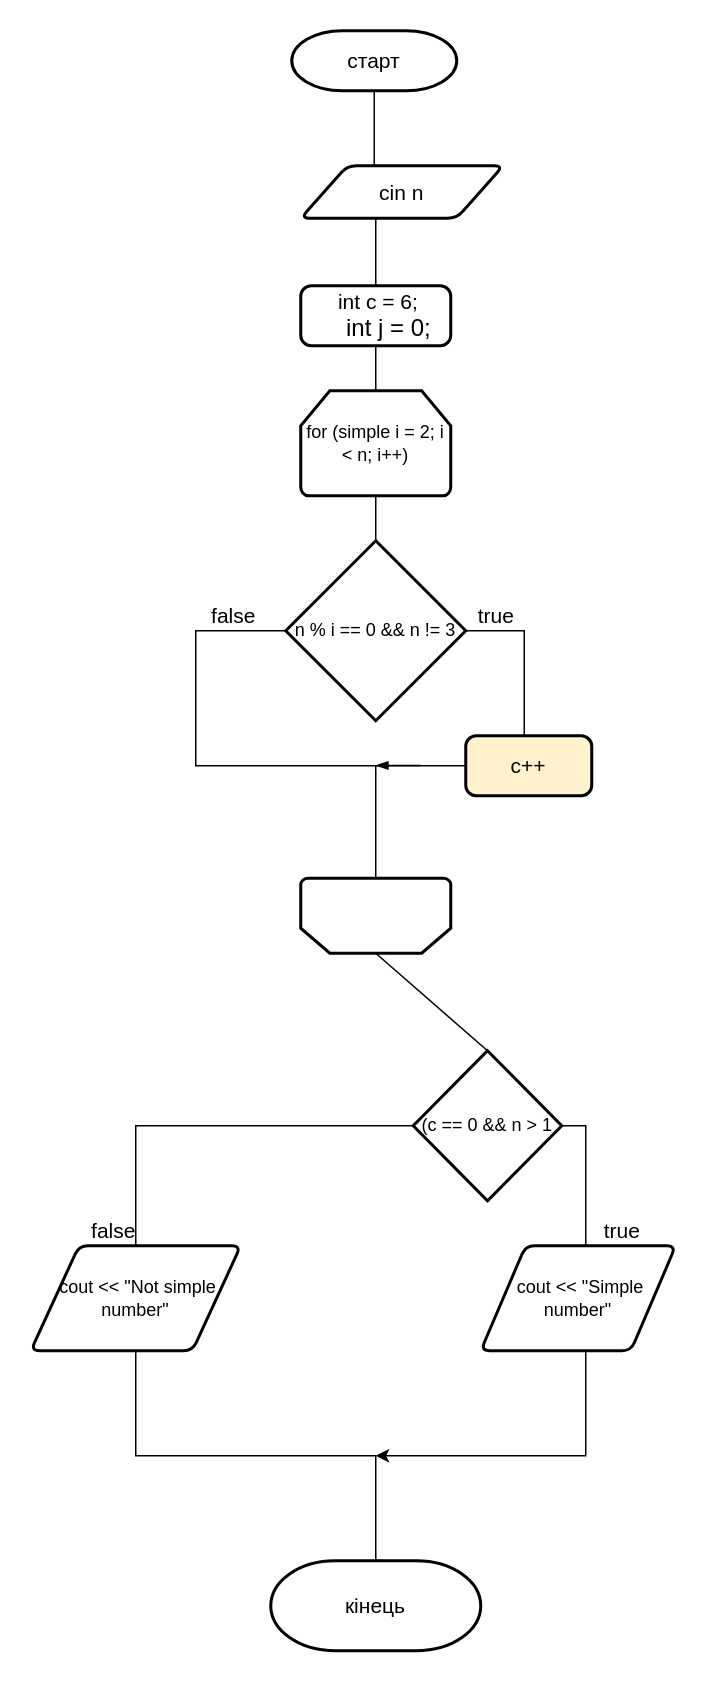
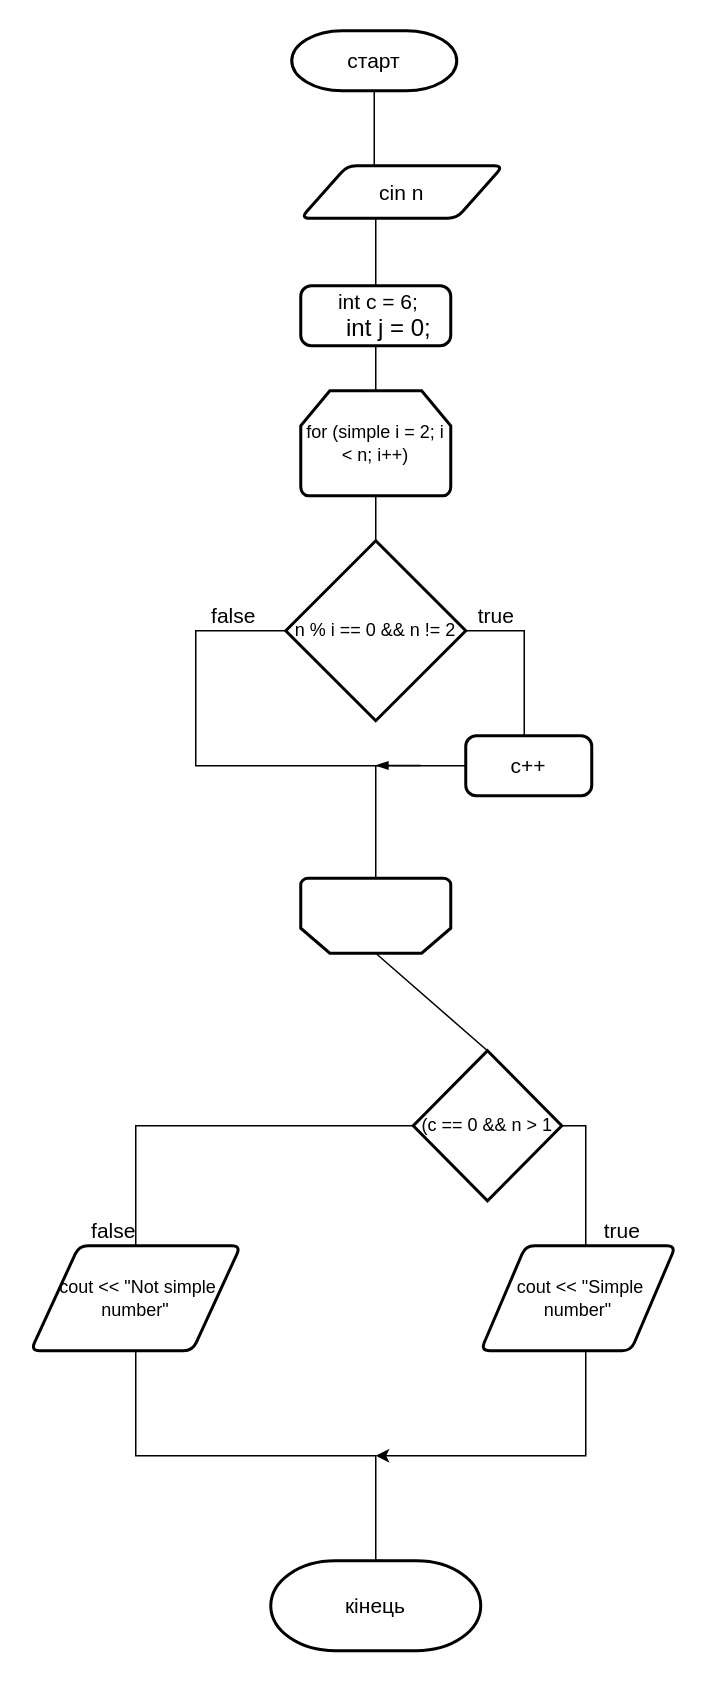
(376, 631) -> (376, 631)
(529, 766) -> (529, 766)
